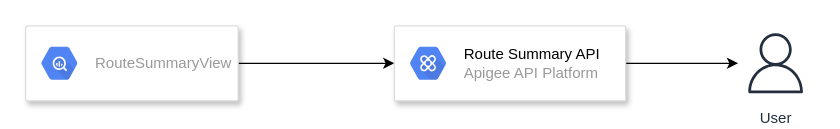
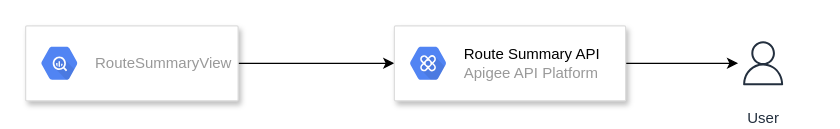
(776, 63) -> (763, 63)
